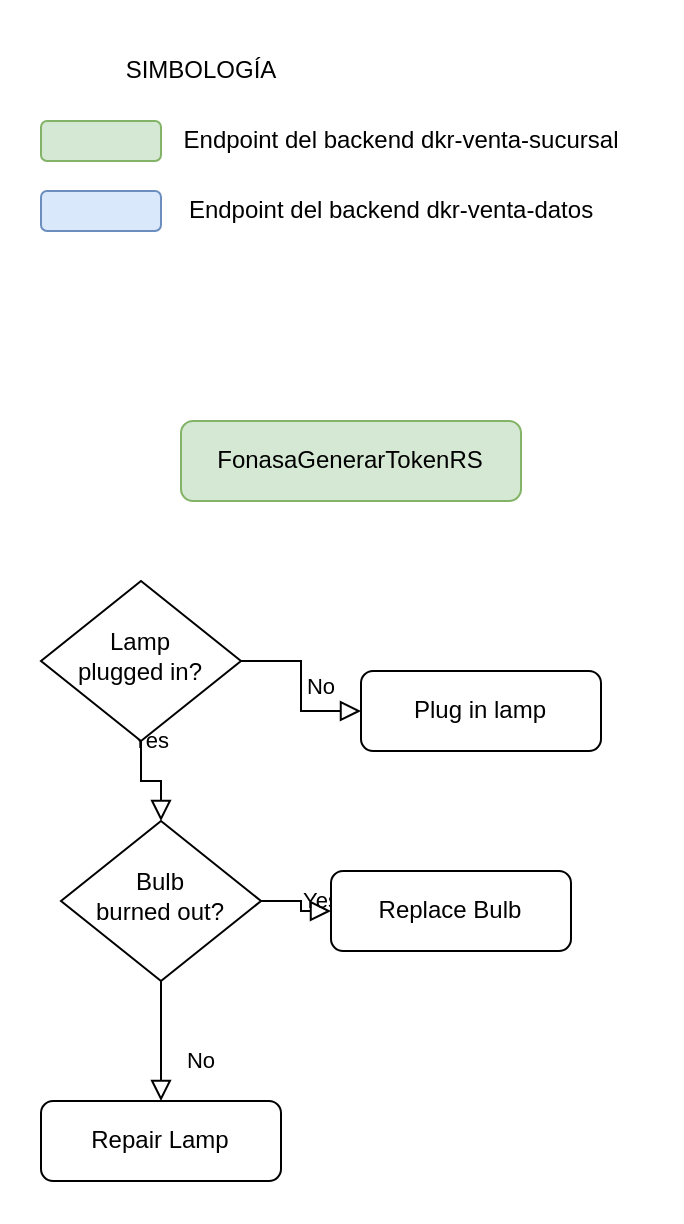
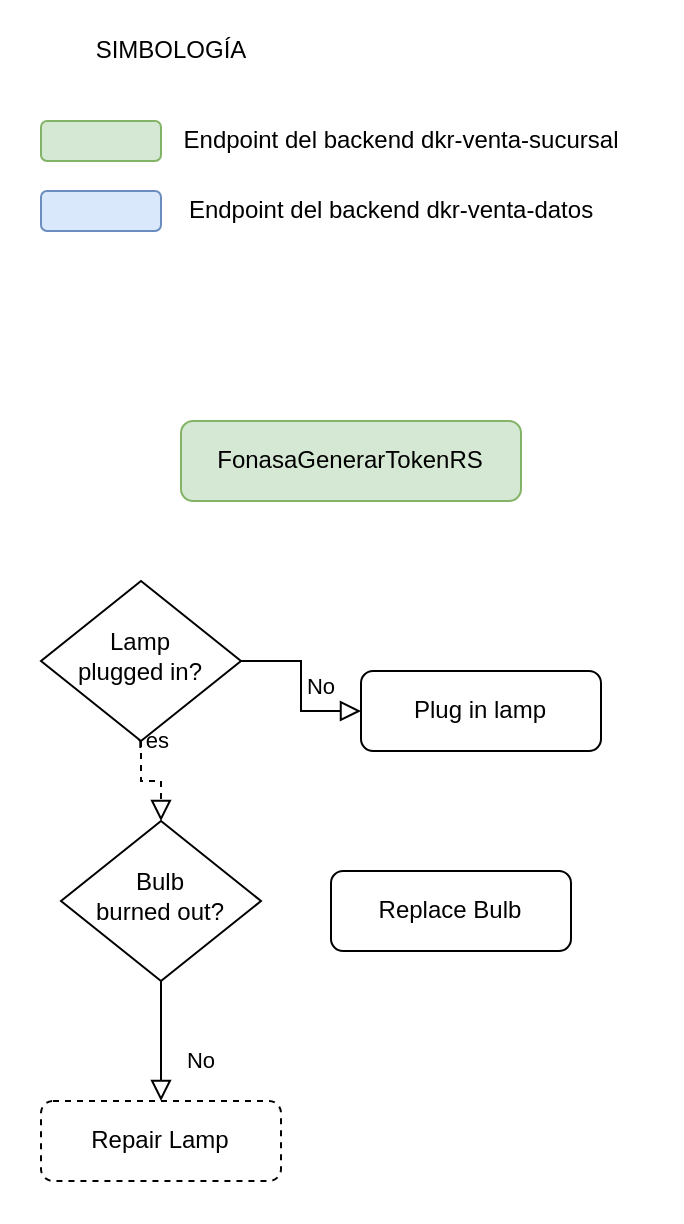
(201, 71) -> (171, 51)
(142, 781) -> (142, 781)
(290, 901) -> none
(161, 1141) -> (161, 1141)
